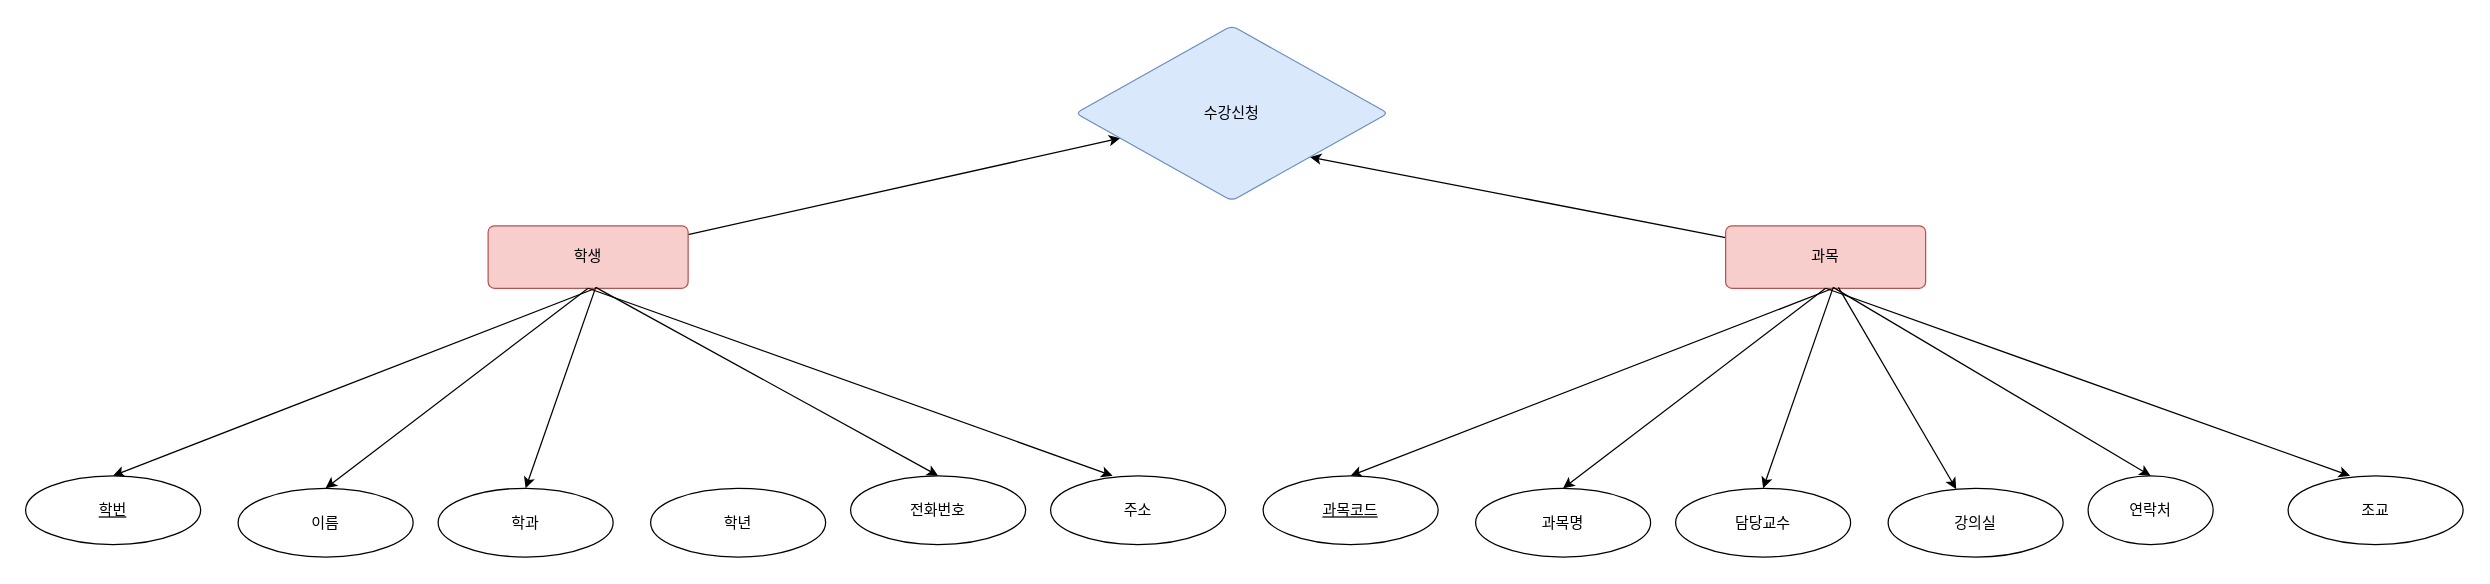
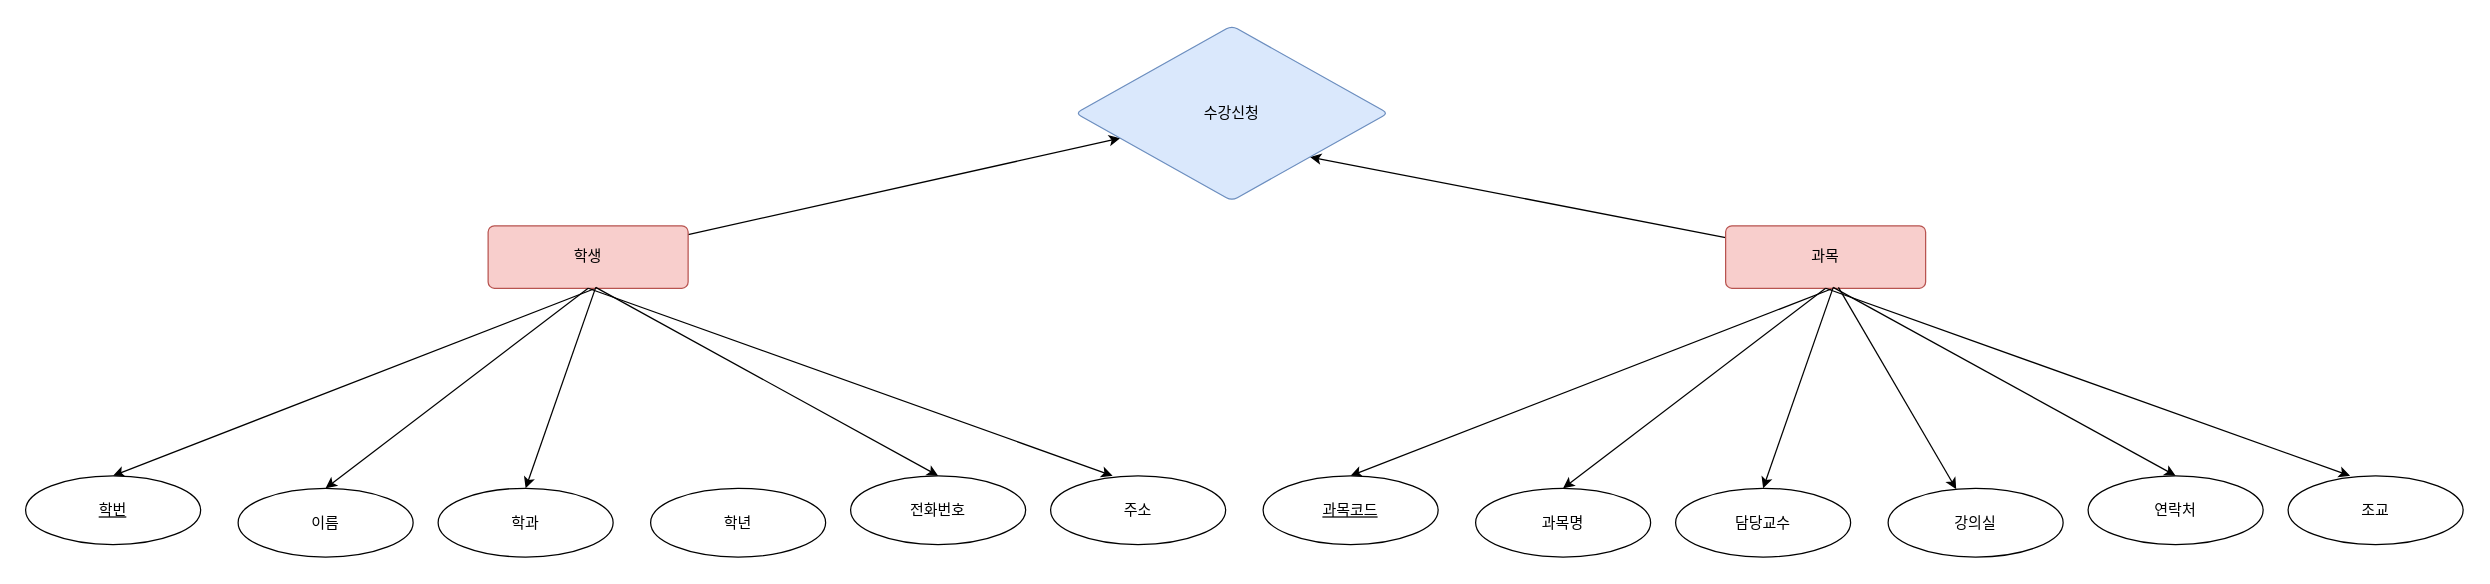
(2151, 510) -> (2176, 510)
